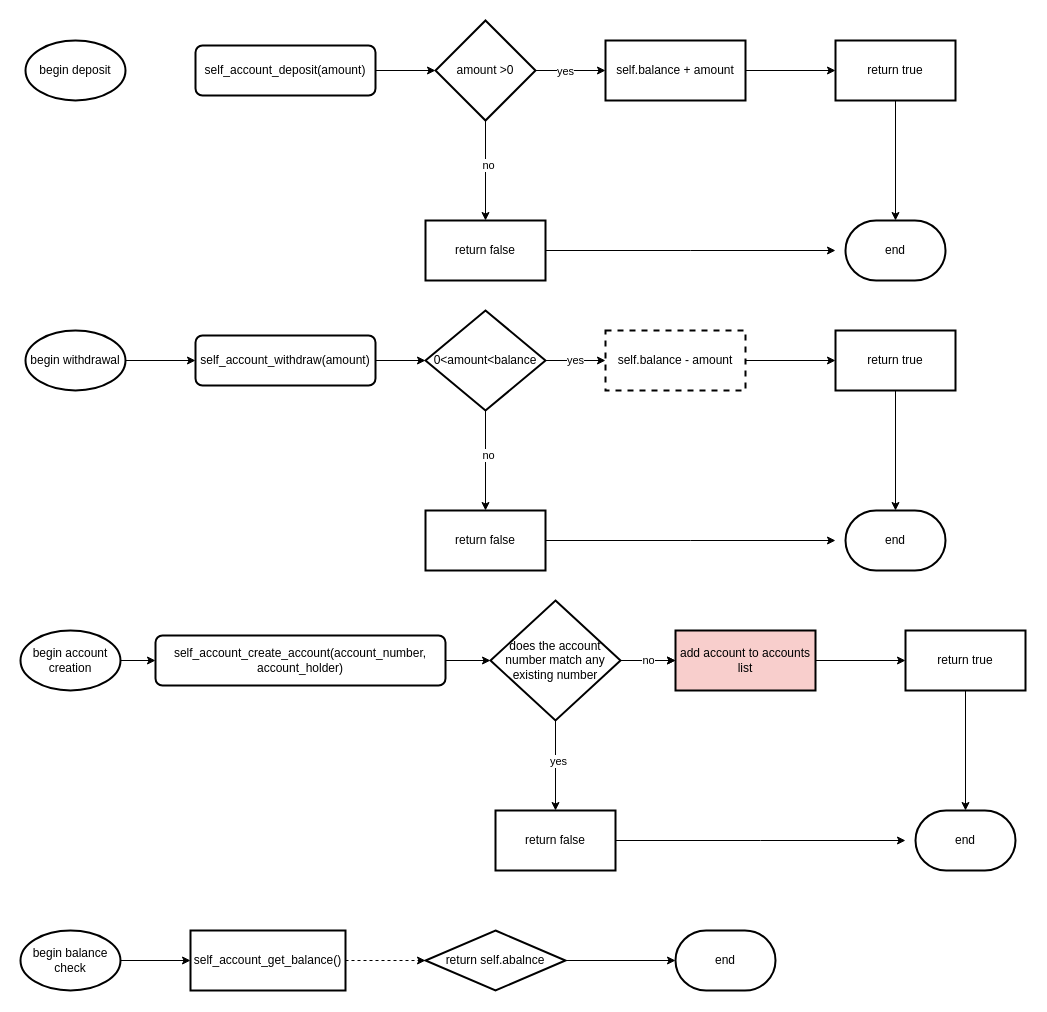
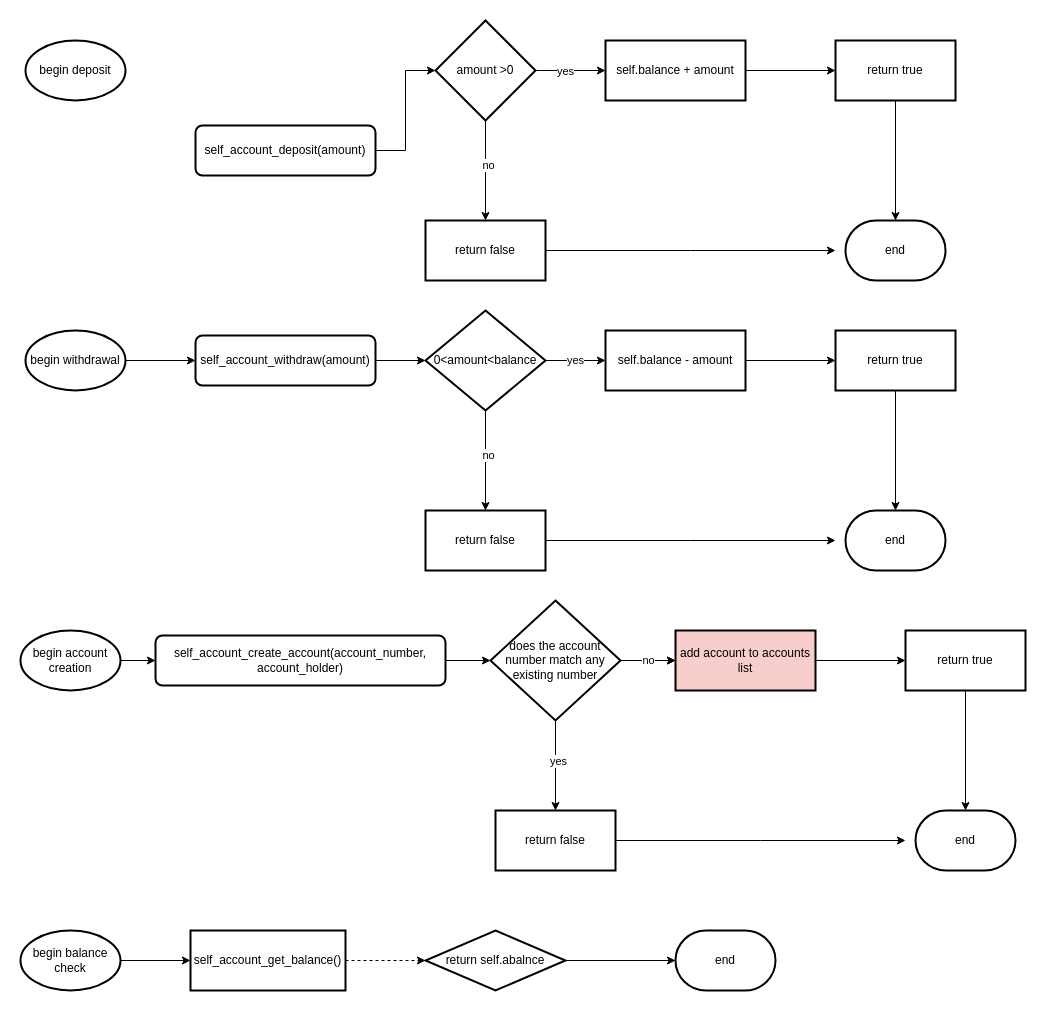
(286, 71) -> (286, 151)
(676, 361) -> (676, 361)
